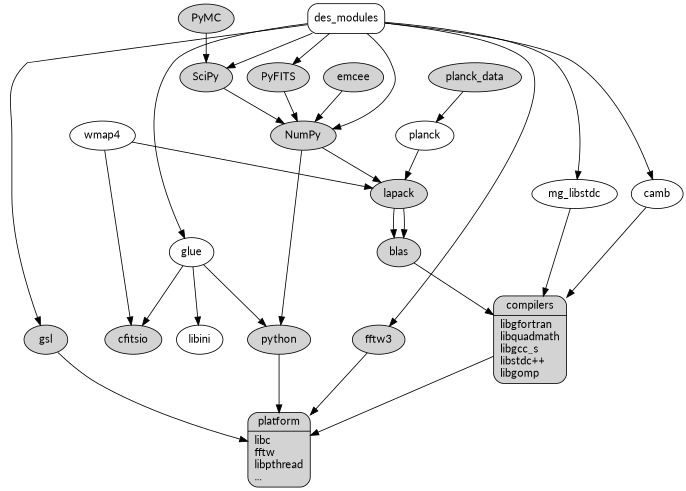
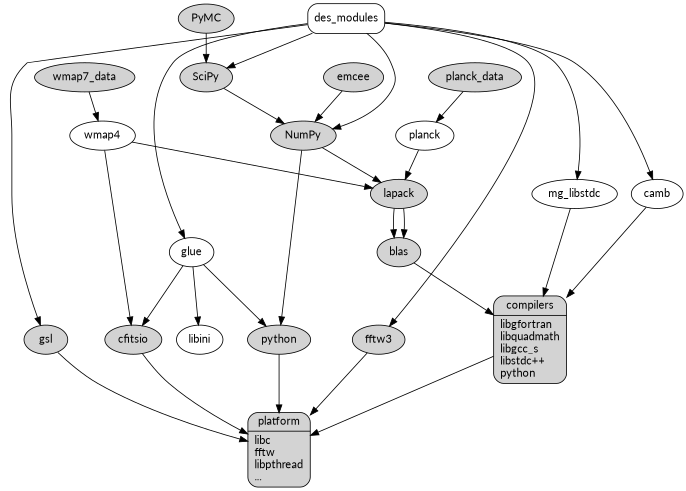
none -> (85, 77)
(278, 77) -> none
(520, 373) -> (518, 373)
none -> (187, 397)
